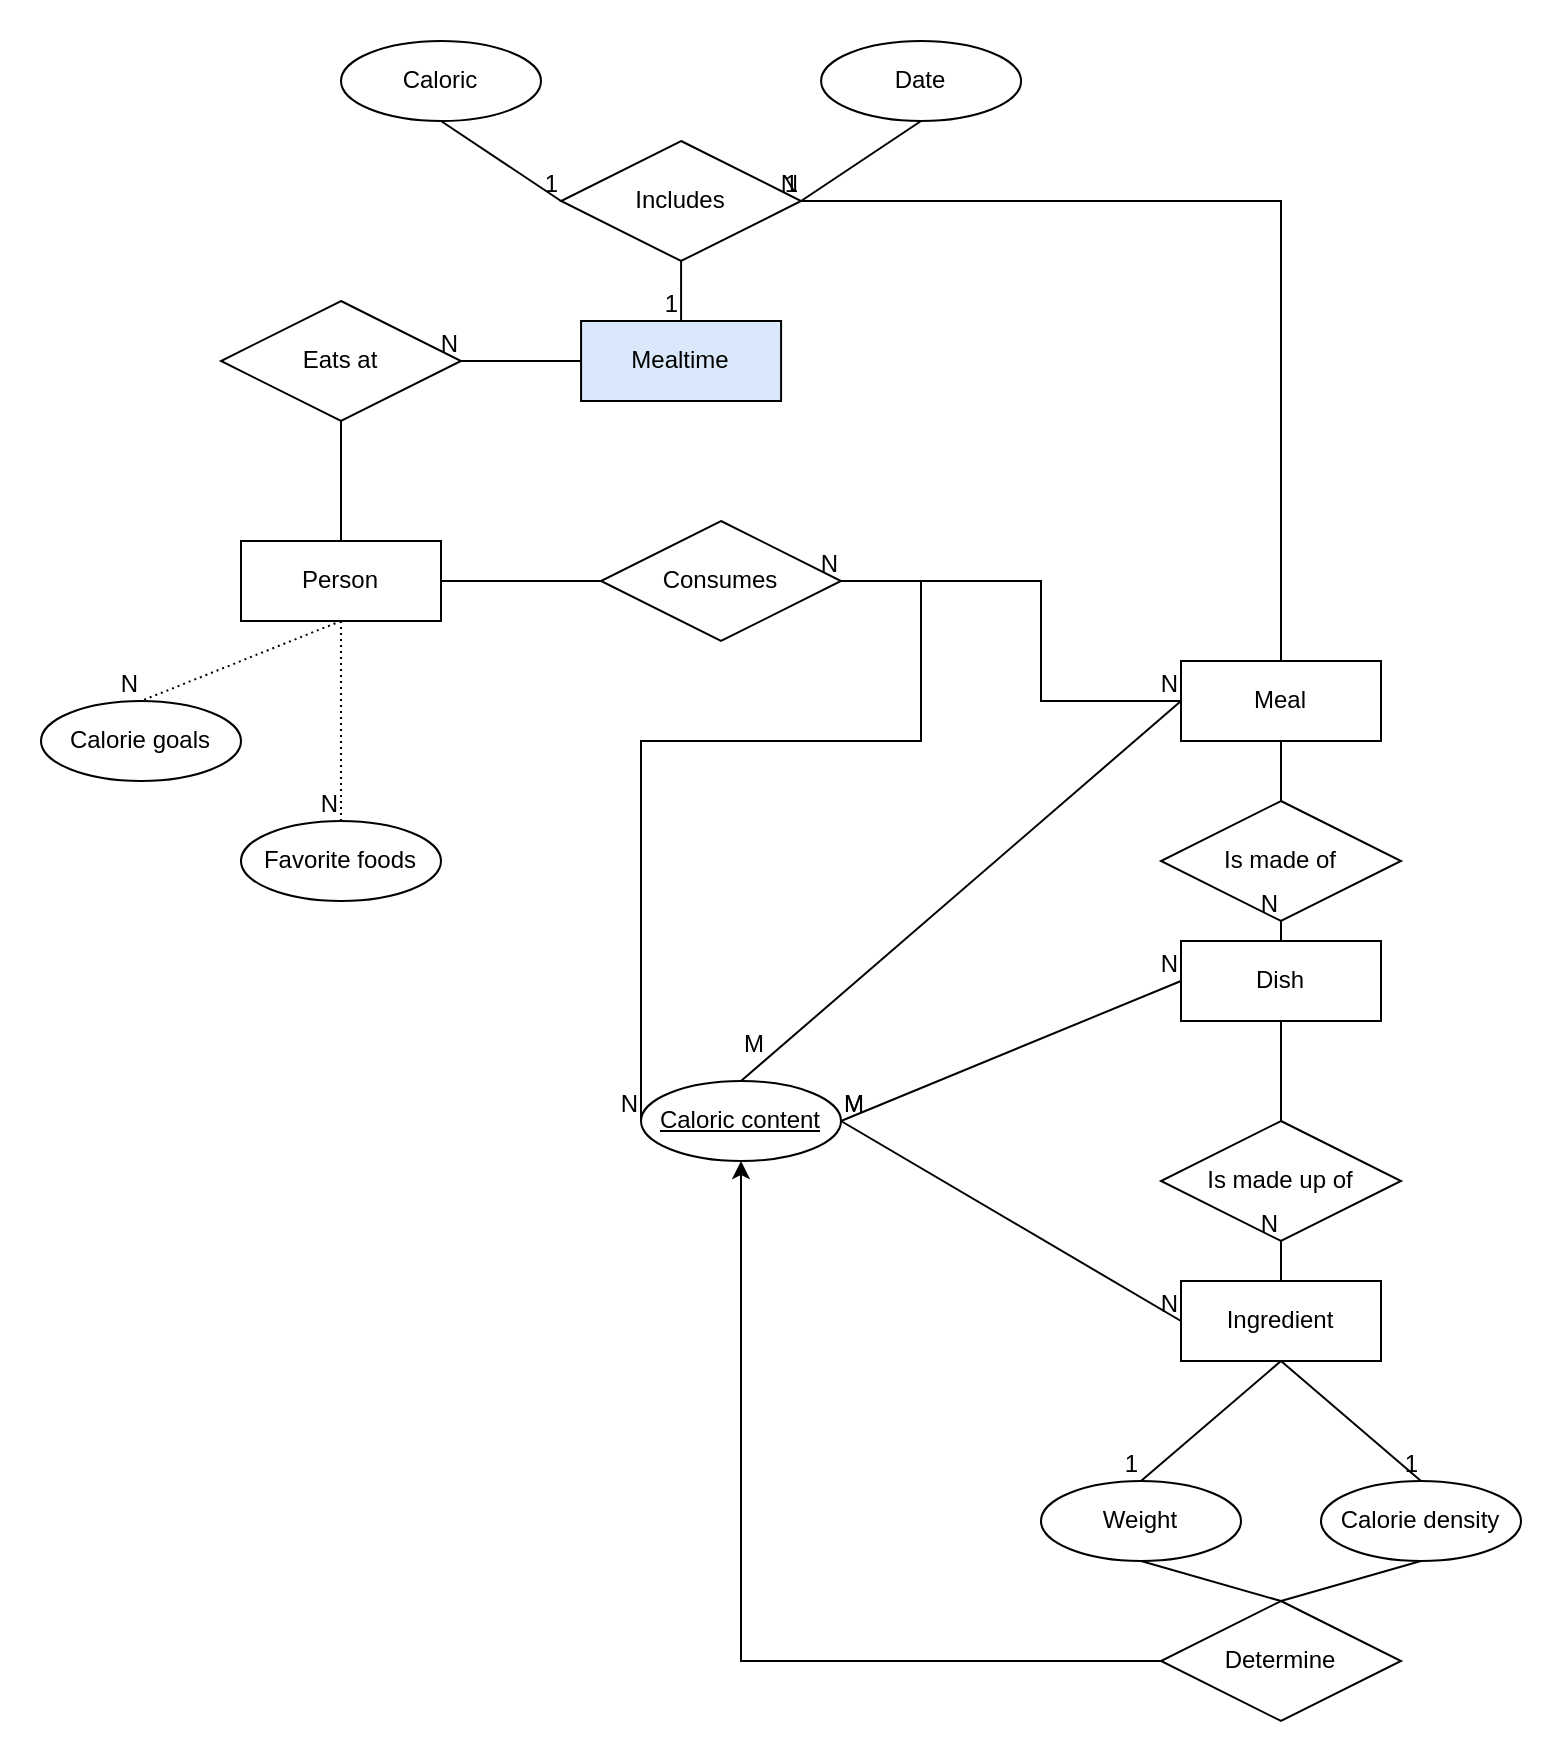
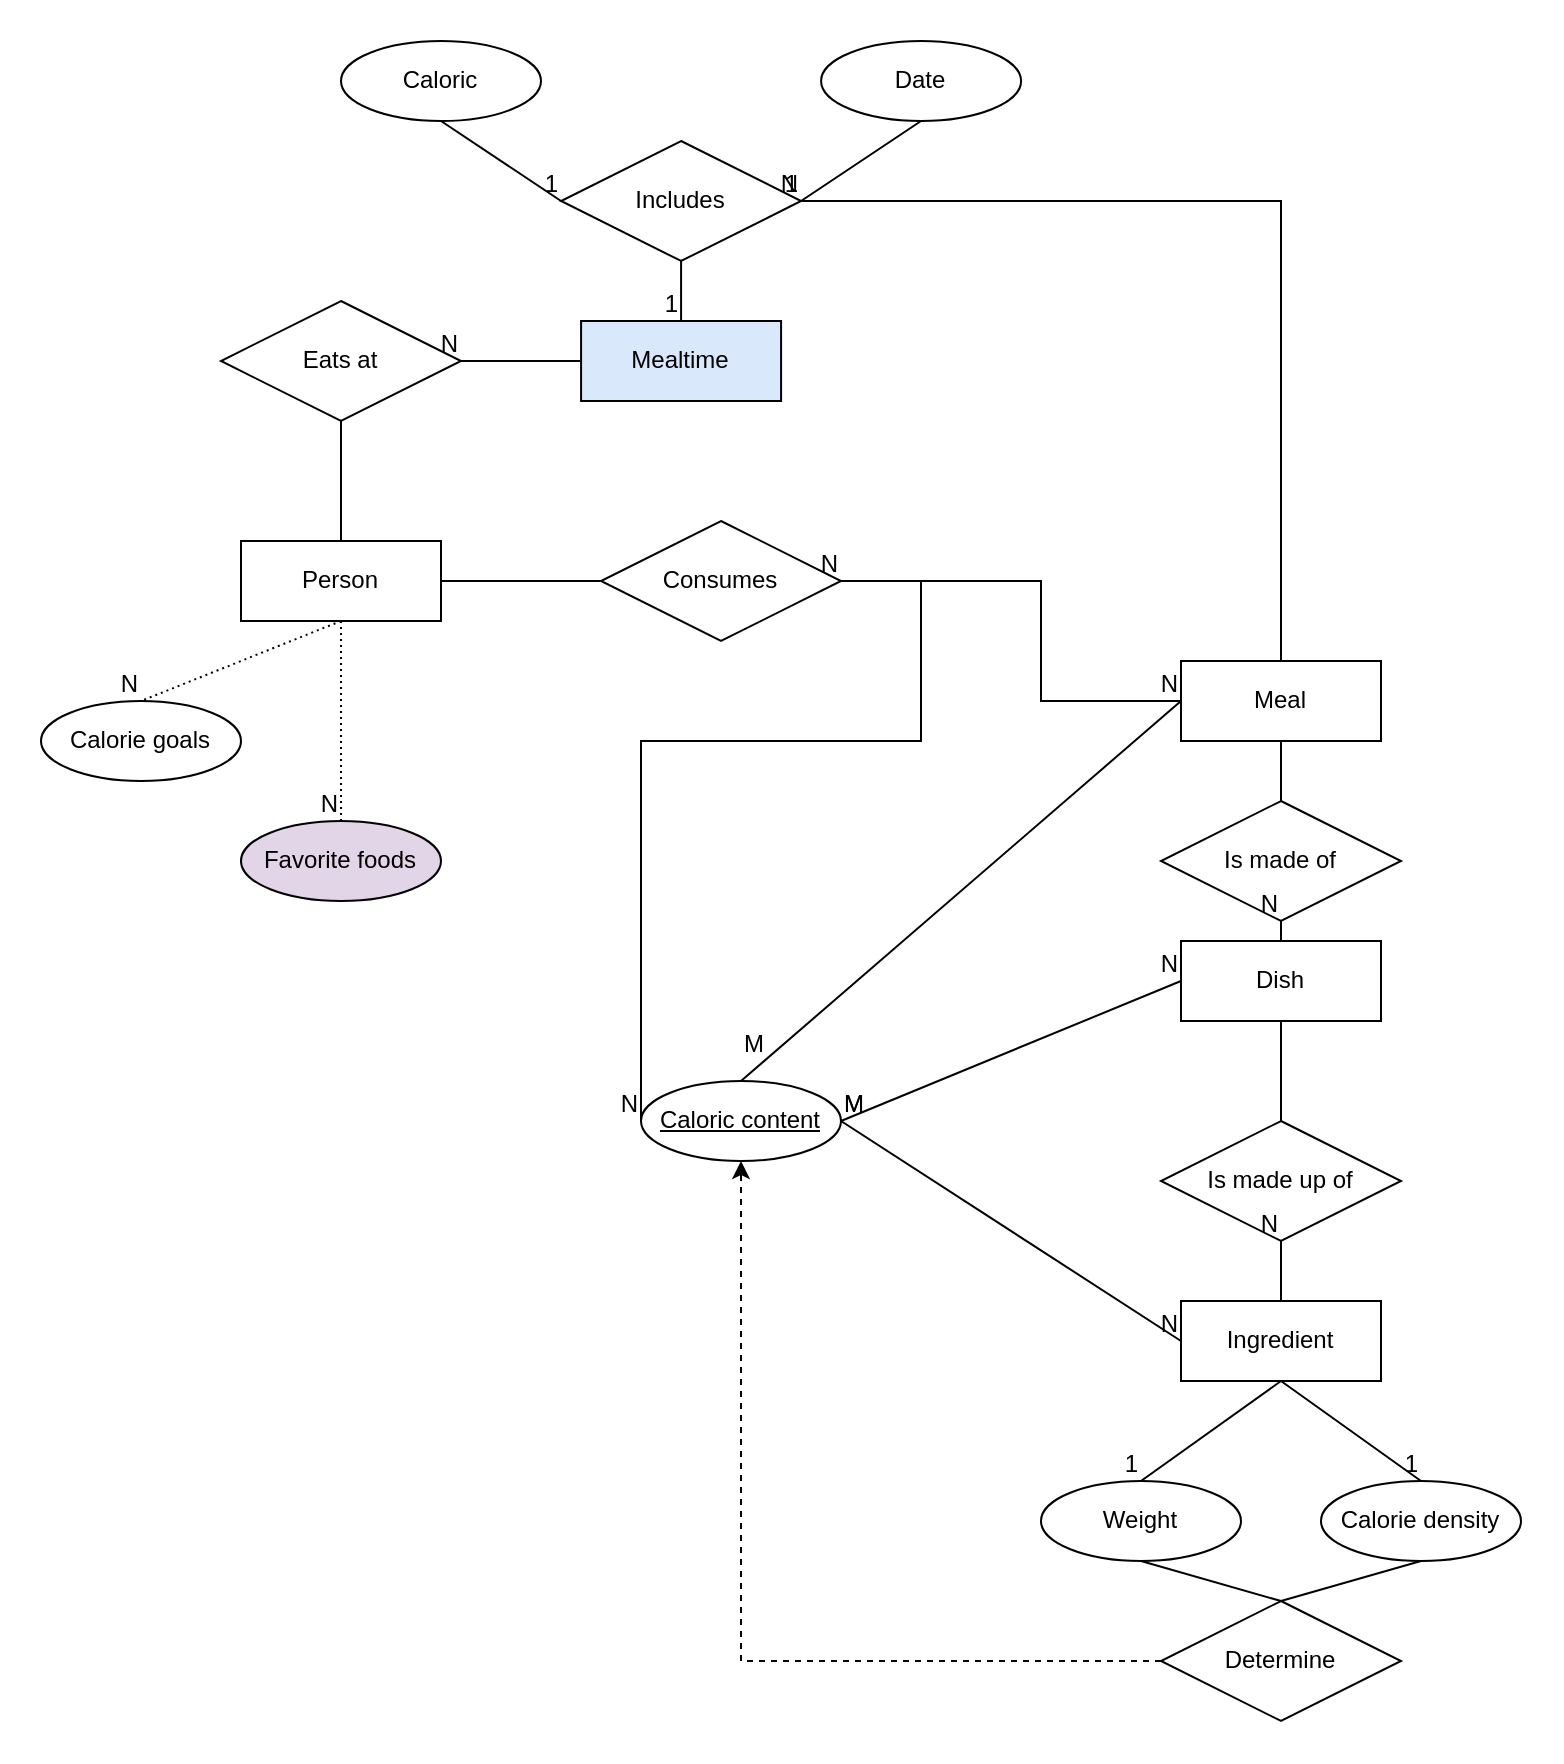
(341, 861) -> (341, 861)
(1281, 1321) -> (1281, 1341)
(741, 1628) -> (741, 1628)
